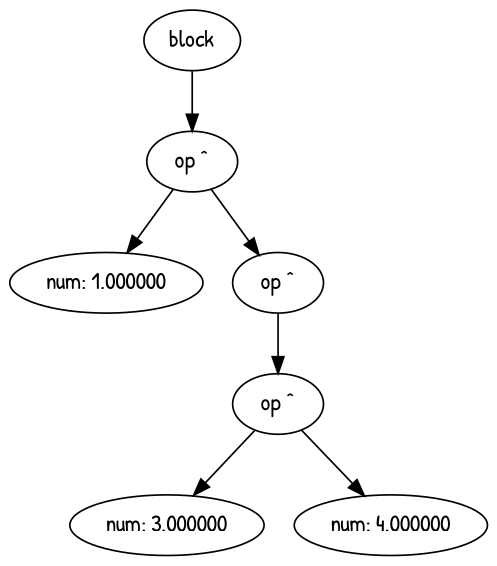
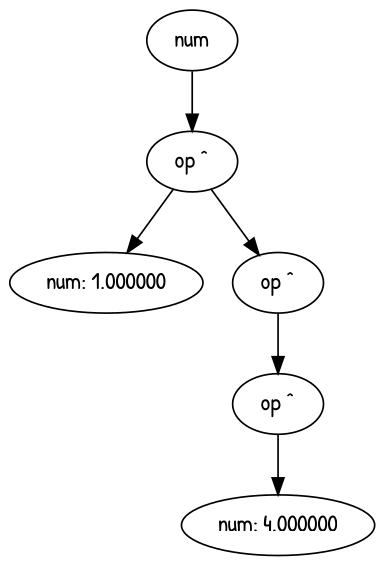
(192, 40) -> (192, 40)
(167, 525) -> none
